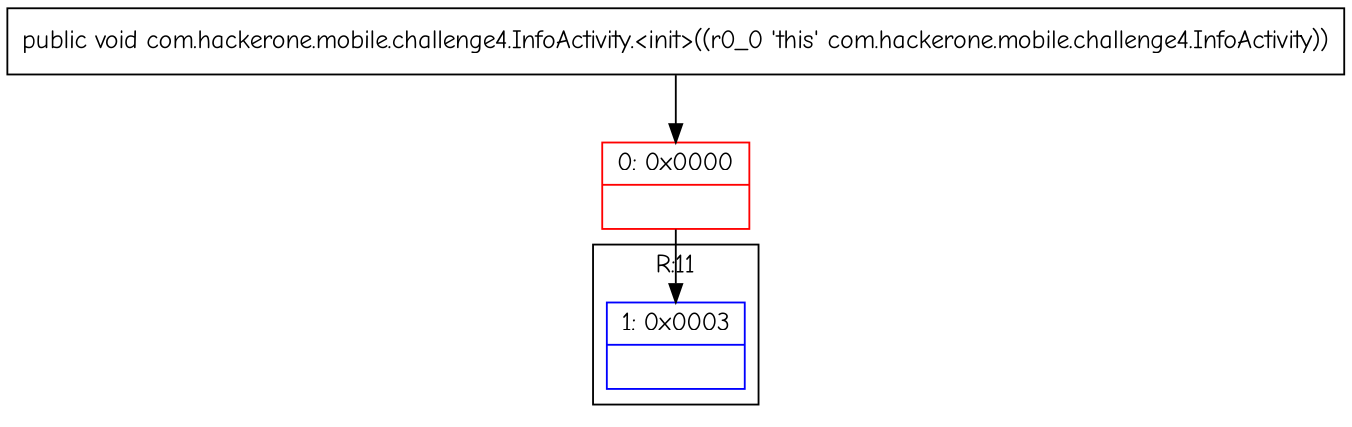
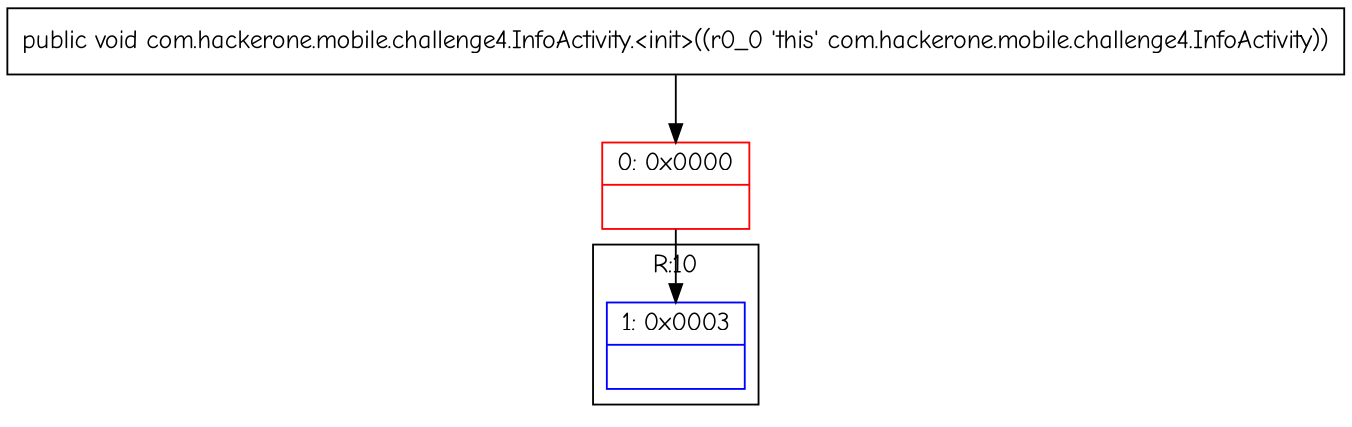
(676, 266) -> (676, 266)
